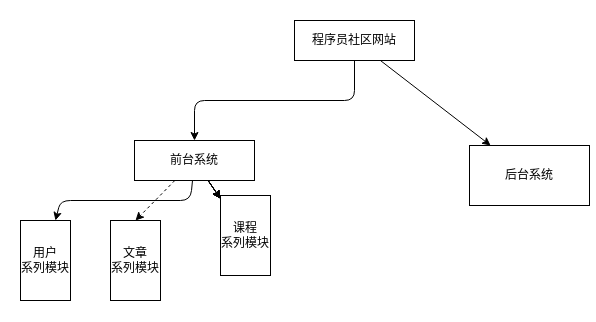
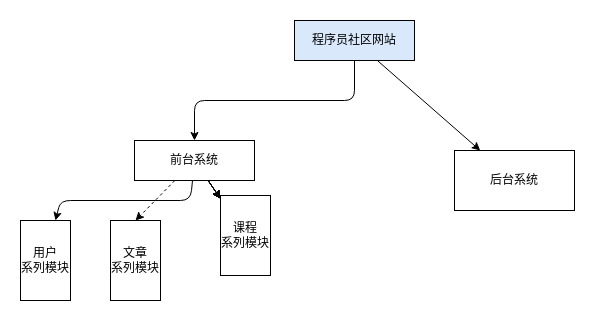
(355, 41) -> (355, 41)
(530, 176) -> (515, 181)
